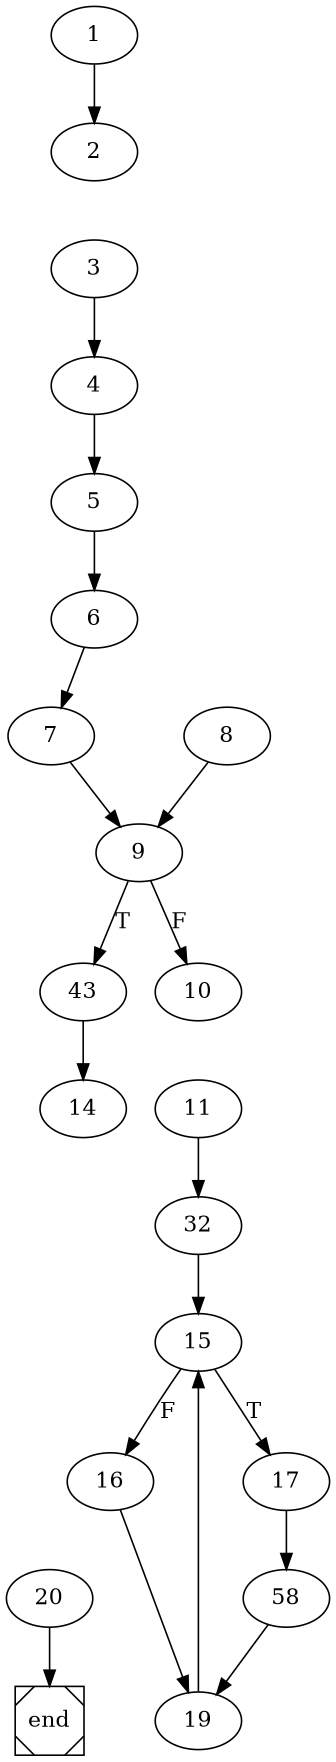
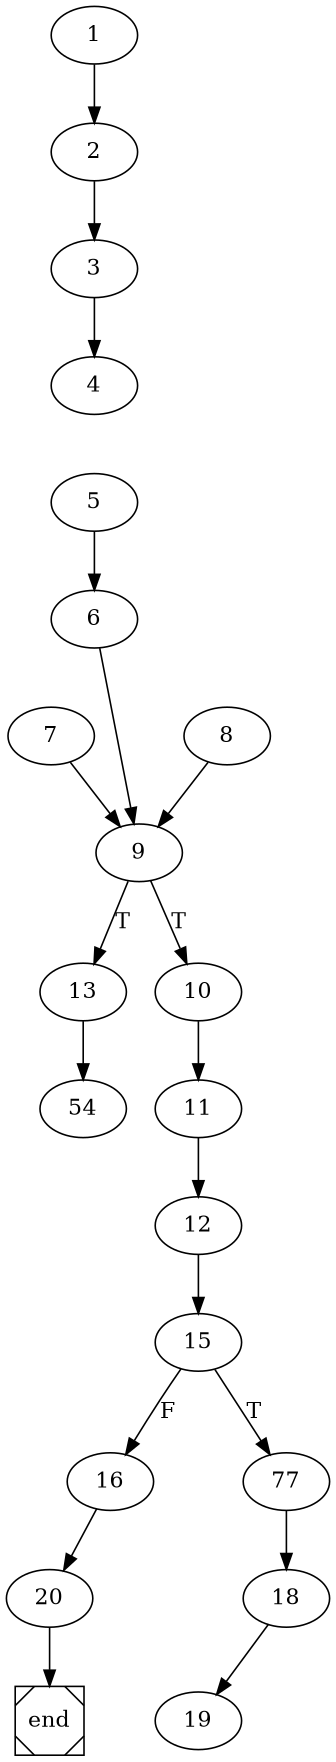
none -> (94, 202)
(94, 436) -> none
(76, 670) -> (115, 728)
(179, 922) -> (179, 922)
(83, 992) -> (83, 992)
none -> (198, 1042)
(83, 1109) -> (83, 1109)
(198, 1226) -> (198, 1226)
(286, 1482) -> (286, 1482)
(198, 1540) -> none
(152, 1593) -> (84, 1532)
(286, 1598) -> (286, 1598)
